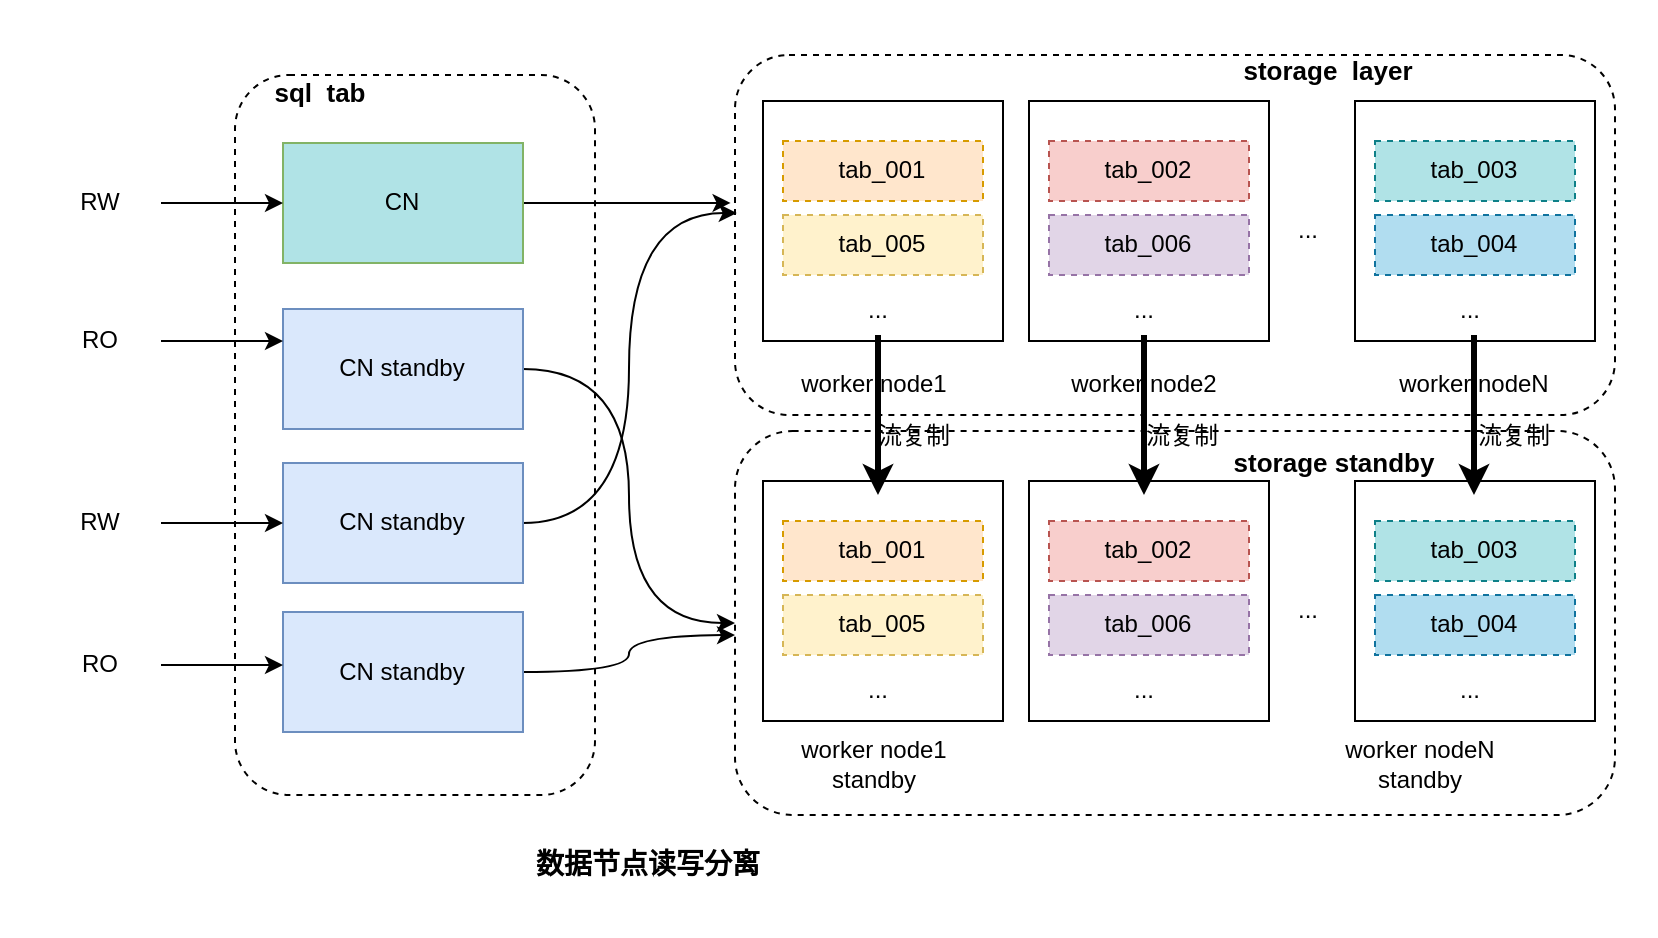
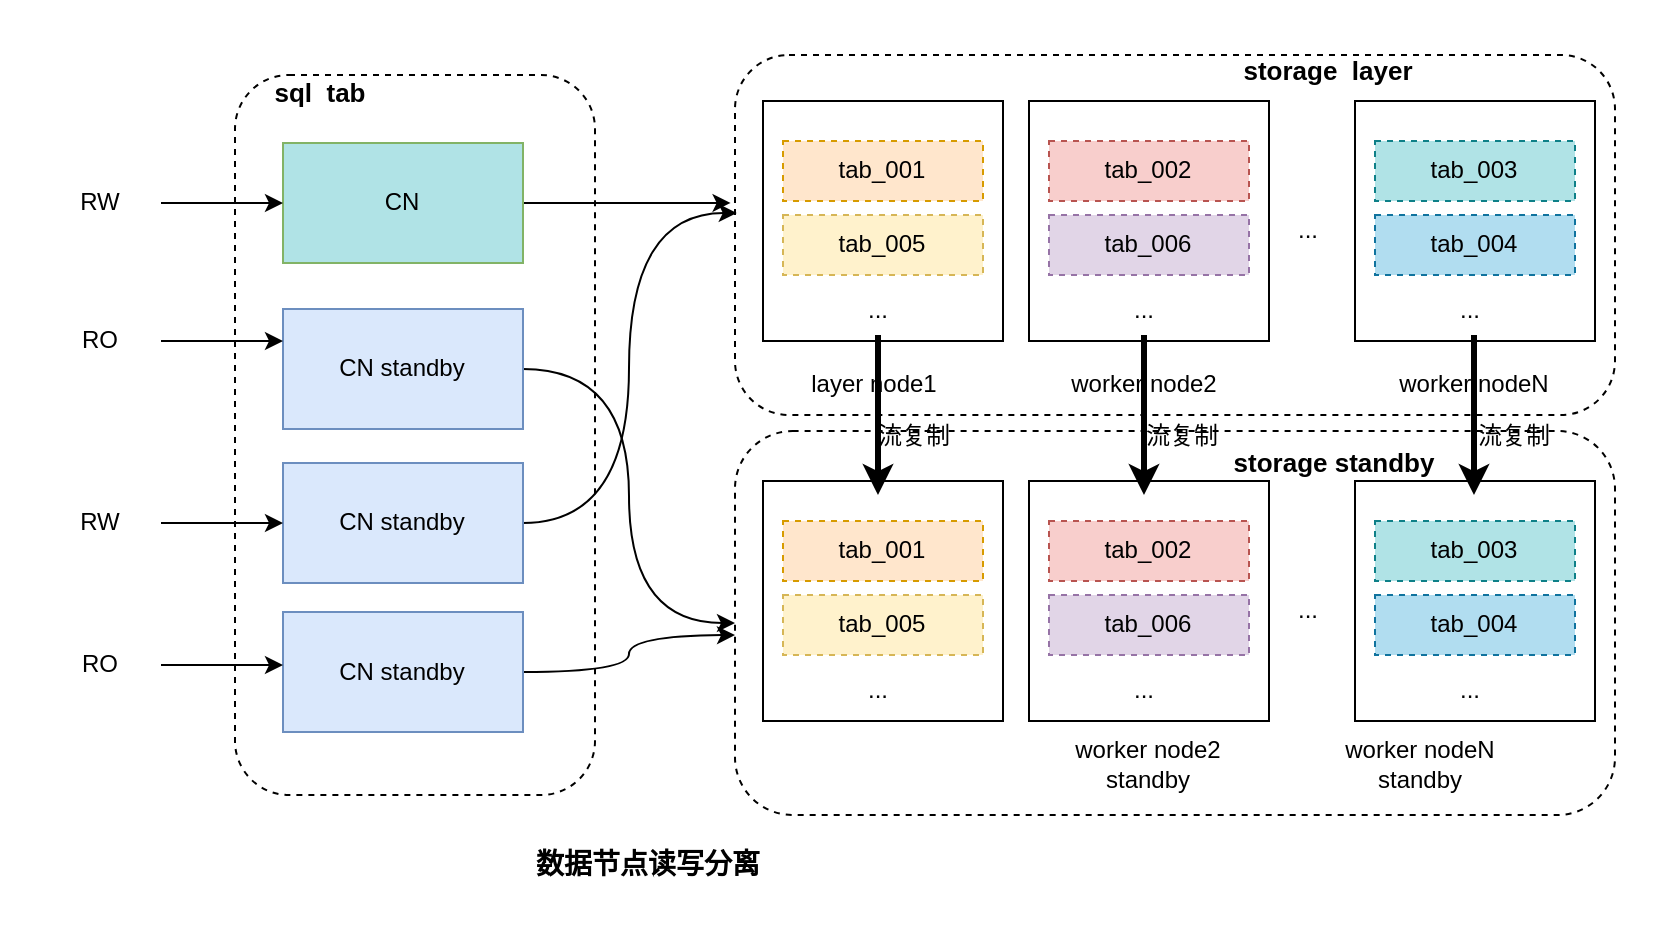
(875, 385) -> (875, 385)
(875, 765) -> none
none -> (1149, 765)
